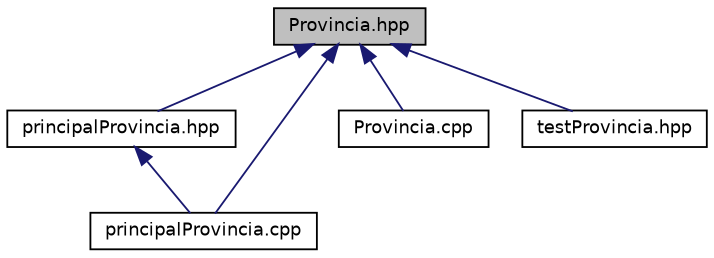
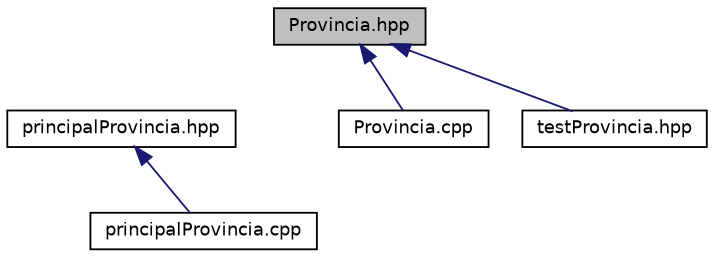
(227, 81) -> none
(271, 136) -> none
